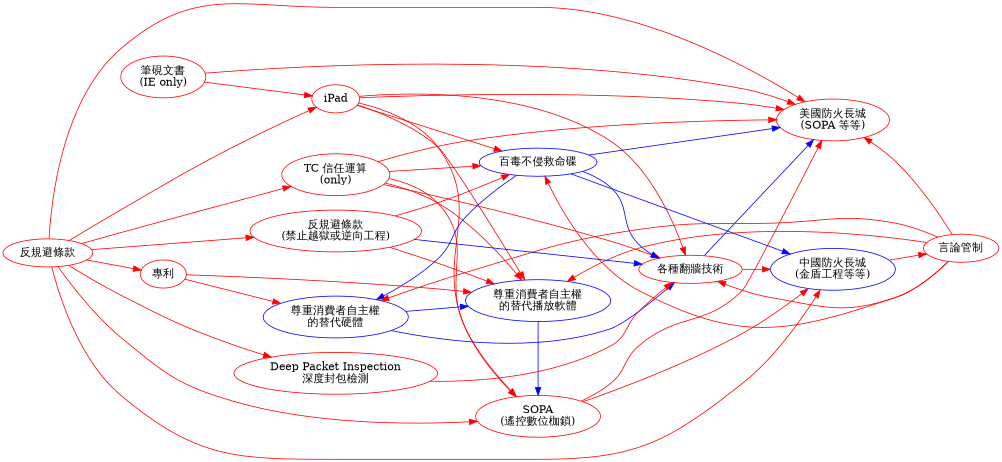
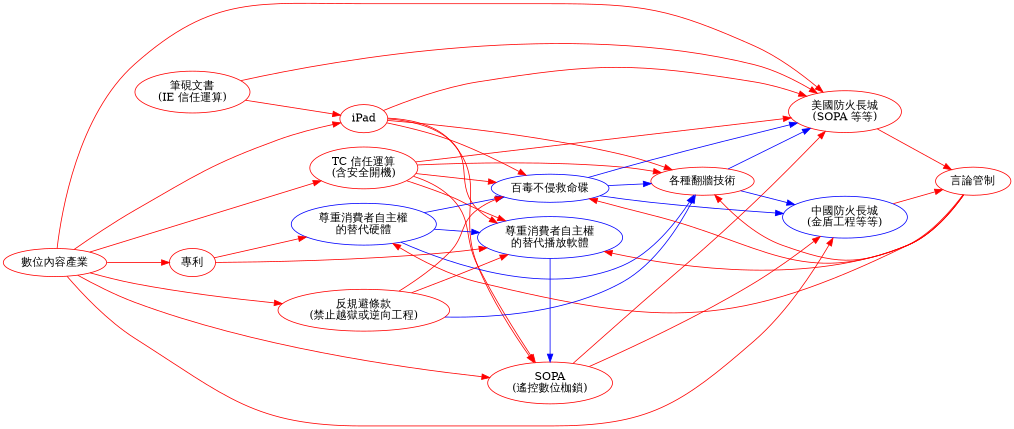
(163, 77) -> (192, 92)
(336, 175) -> (364, 168)
(916, 184) -> (911, 147)
(445, 250) -> (453, 207)
(48, 253) -> (55, 263)
(749, 269) -> (767, 198)
(336, 373) -> none
